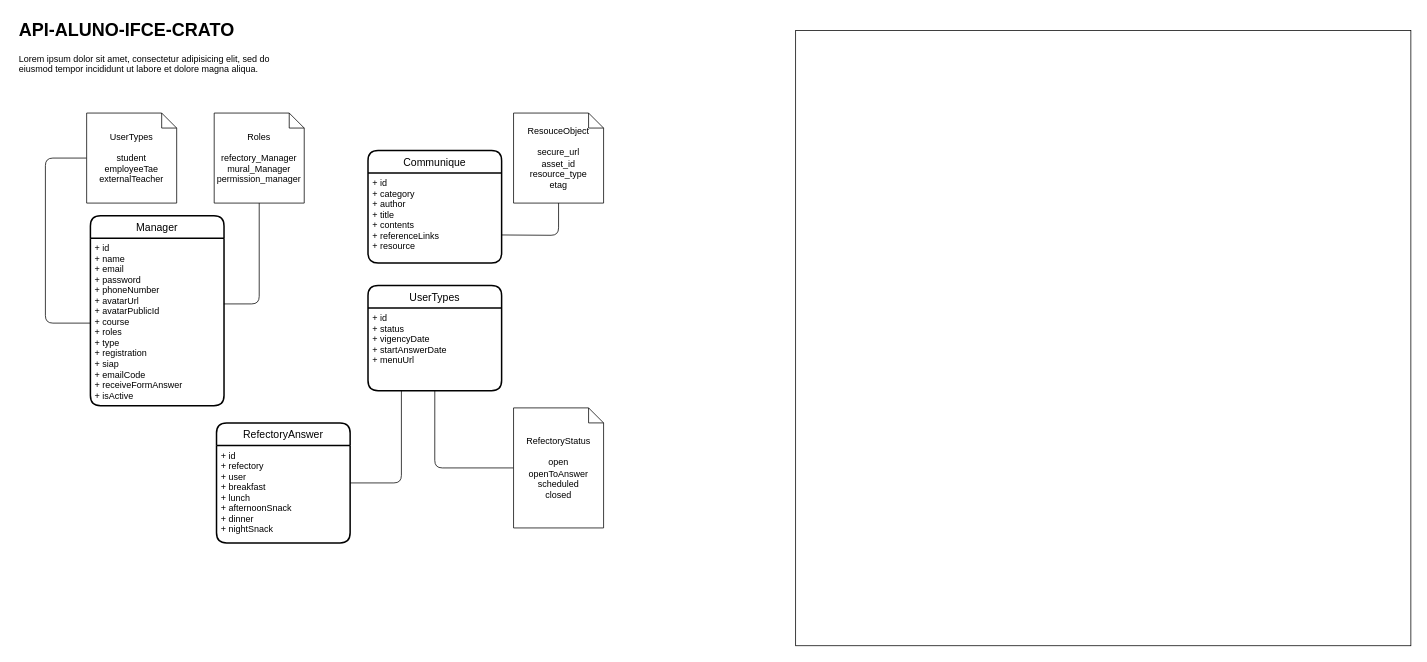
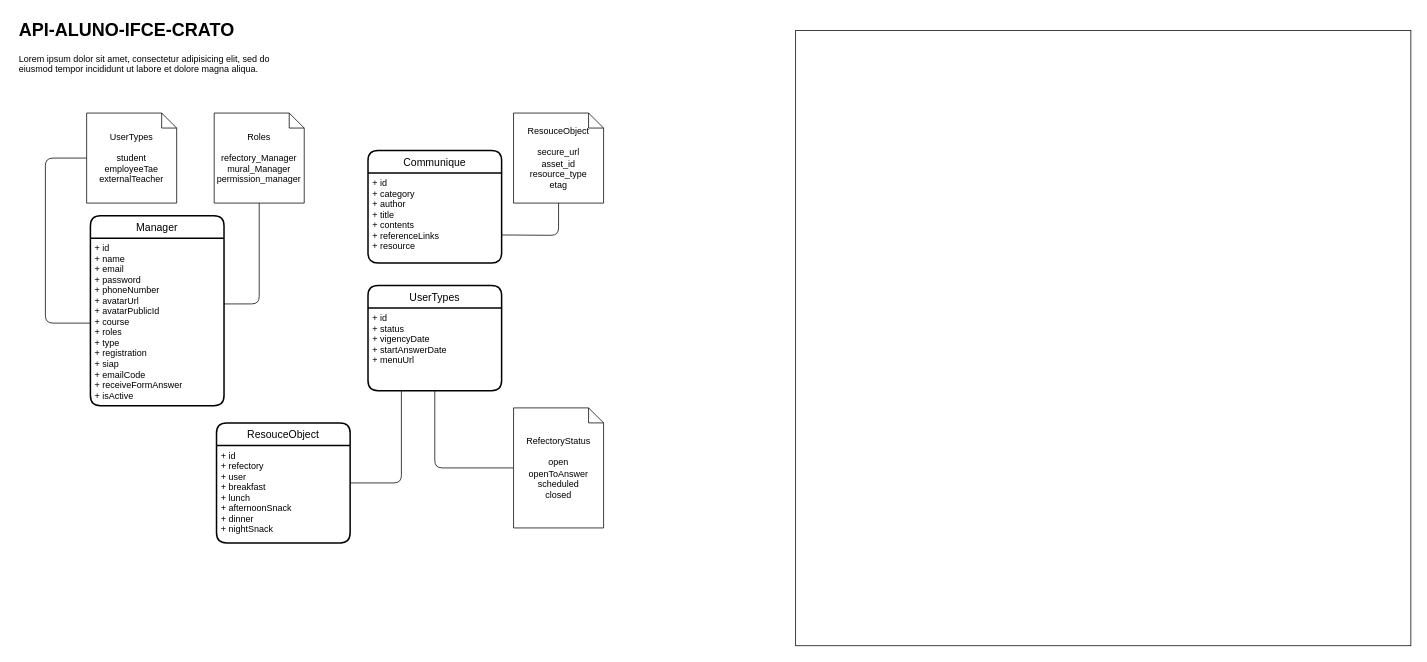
(283, 435) -> (283, 435)
